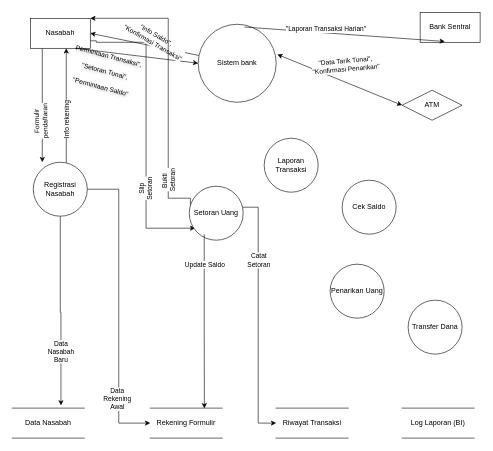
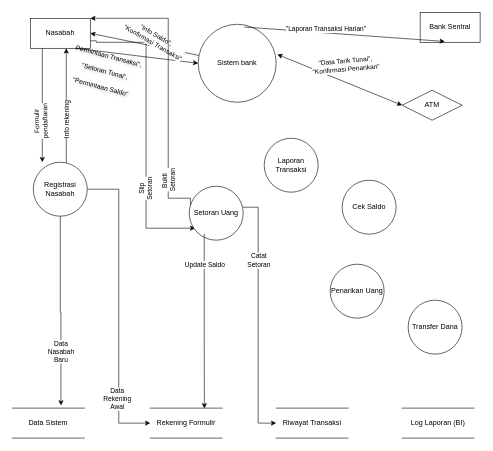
(48, 423) -> (48, 423)
